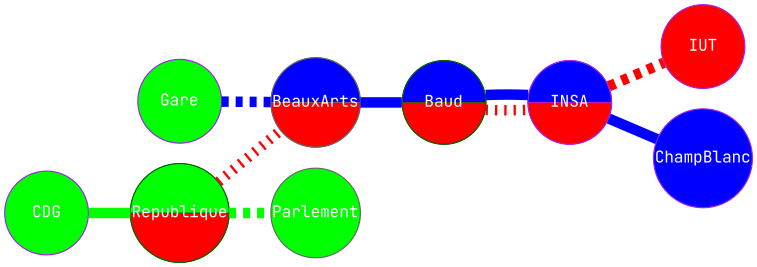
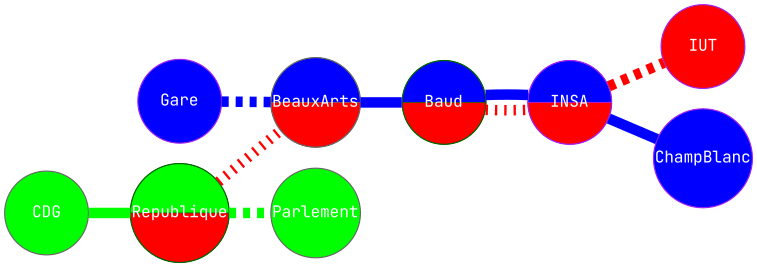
(180, 101) -> (180, 101)
(47, 213) -> (47, 213)
